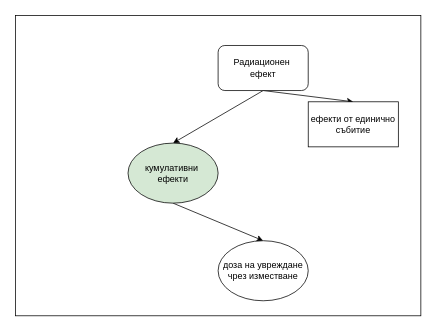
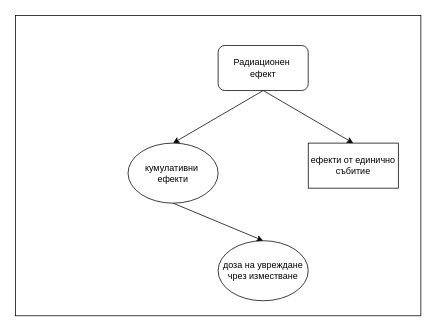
(353, 124) -> (353, 165)
(173, 173) -> (173, 173)
